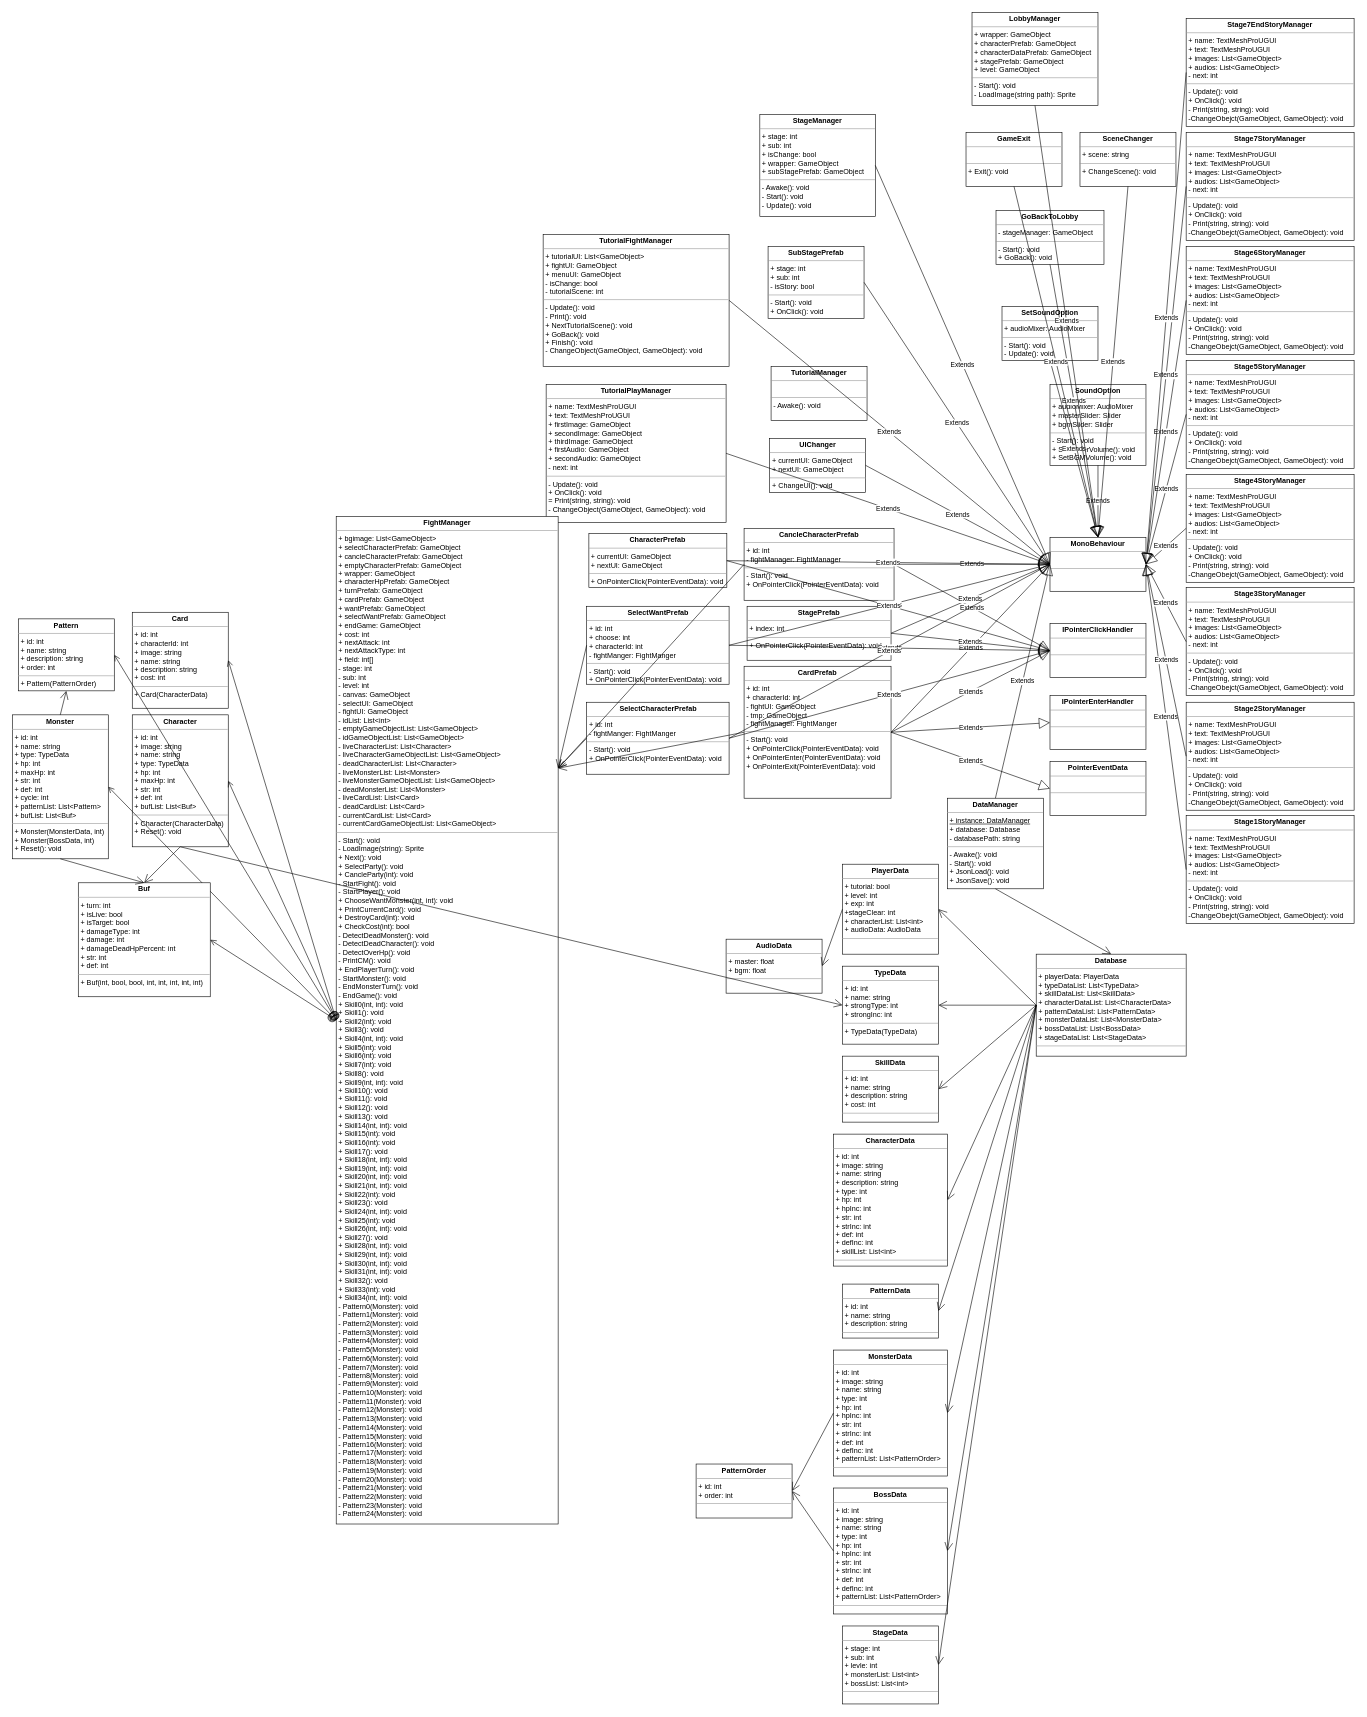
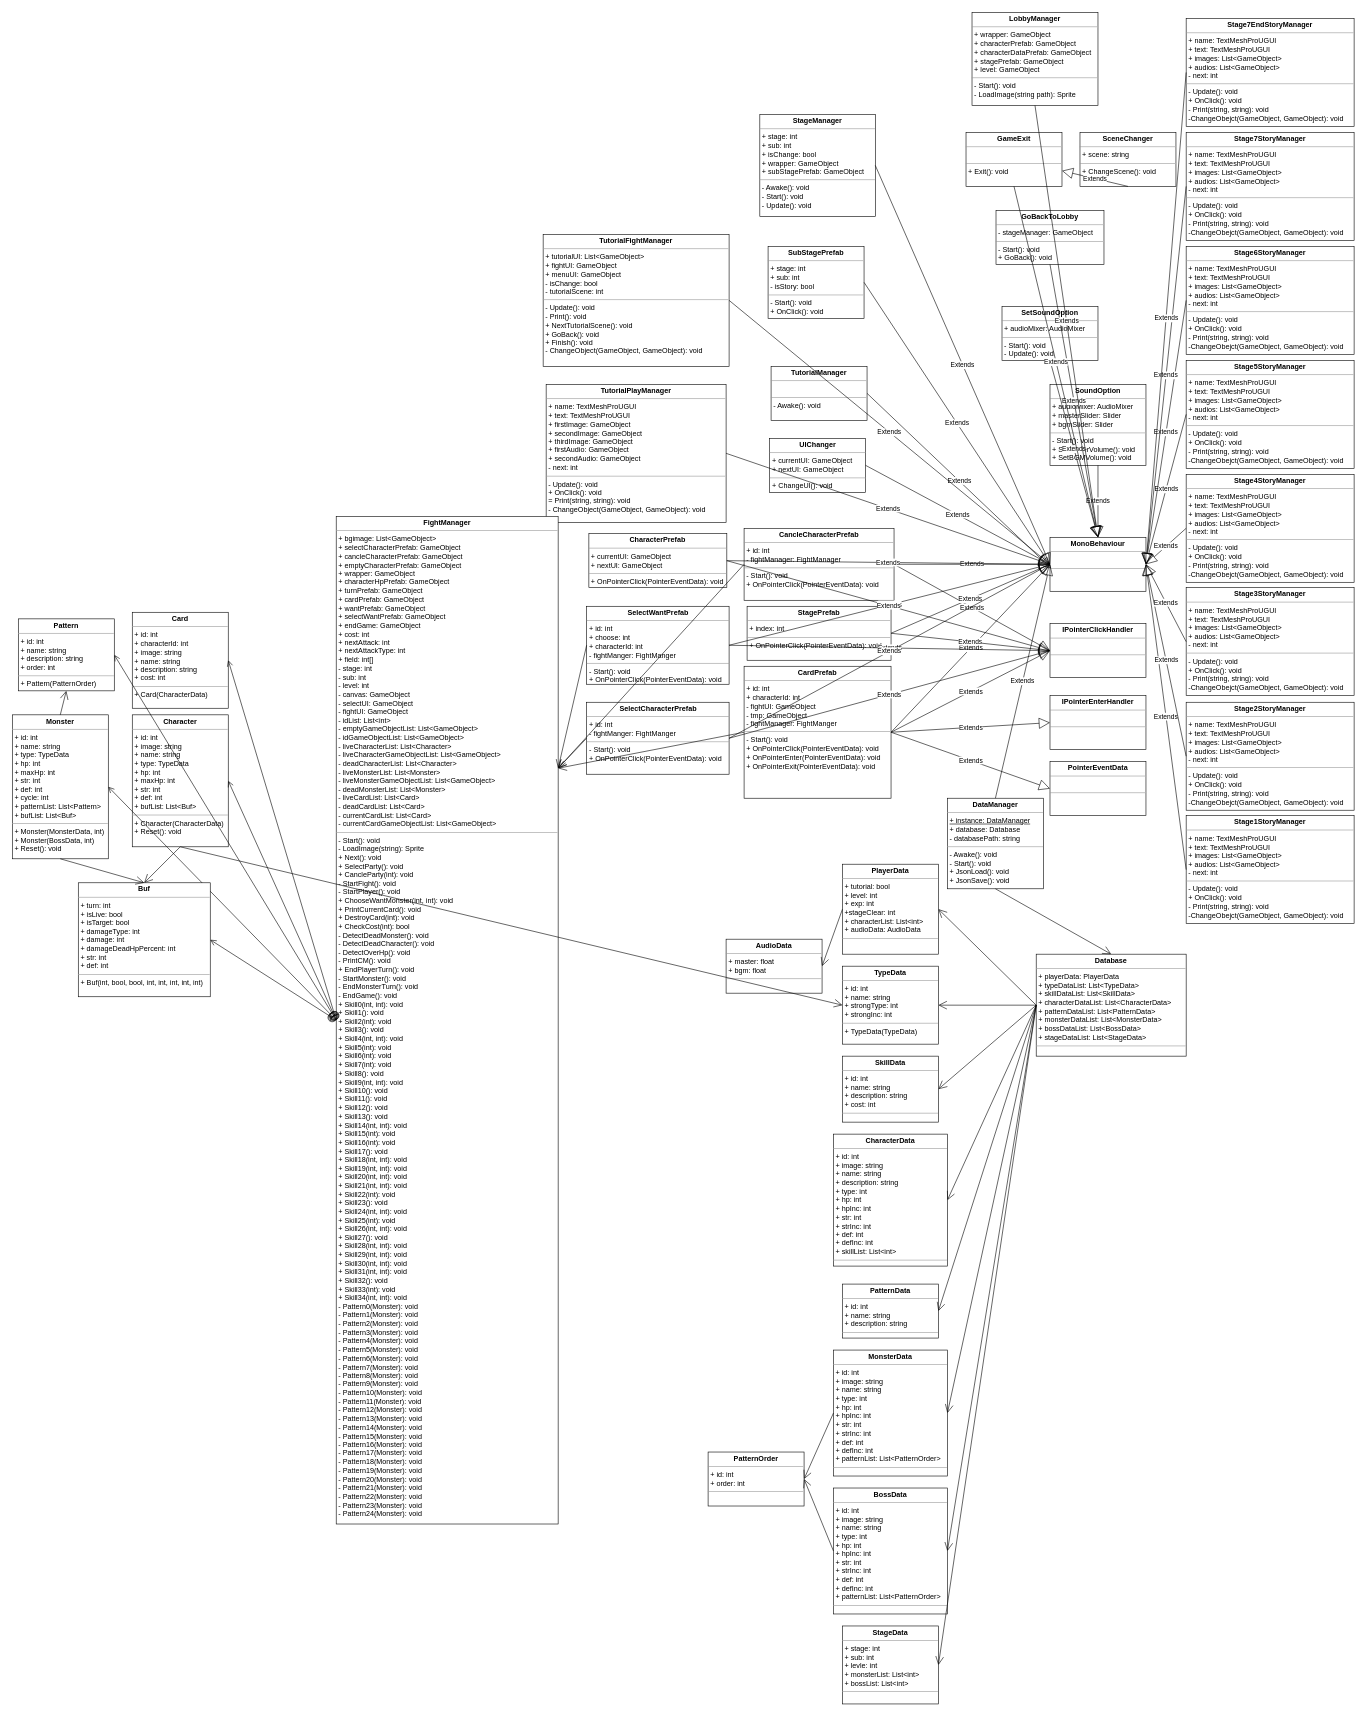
(1114, 354) -> (1101, 180)
none -> (941, 463)
(744, 1491) -> (756, 1479)
